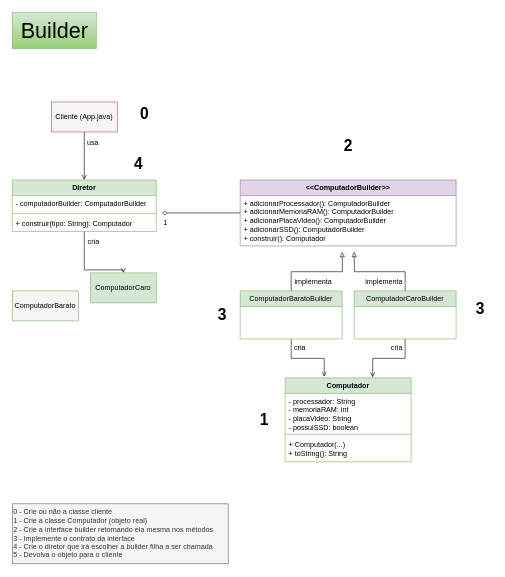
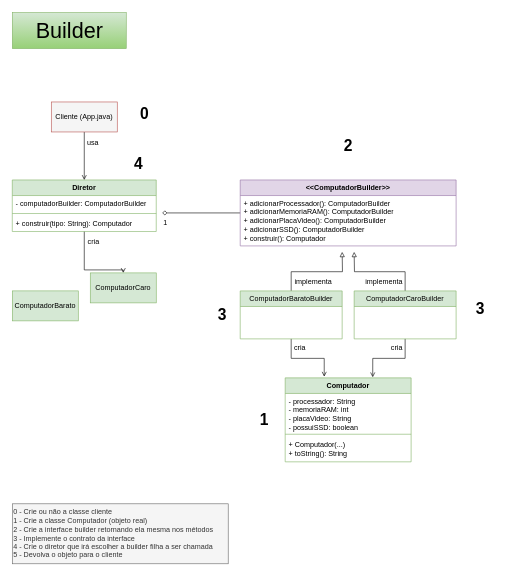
(54, 30) -> (69, 30)
(45, 306) -> (45, 306)
